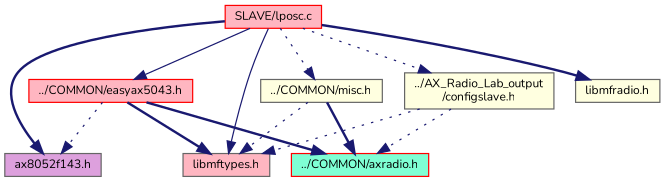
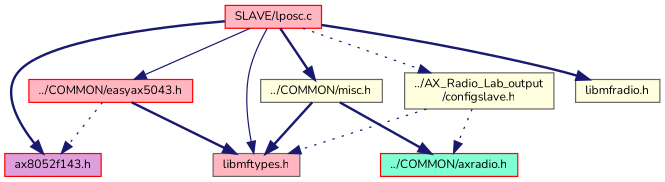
(294, 49) -> (294, 49)
(279, 124) -> (293, 123)
(225, 125) -> none
(53, 165) -> (53, 165)
